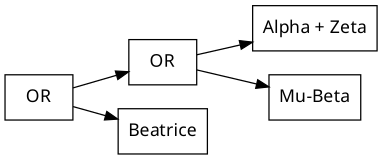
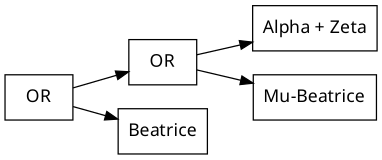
(315, 97) -> (315, 97)
